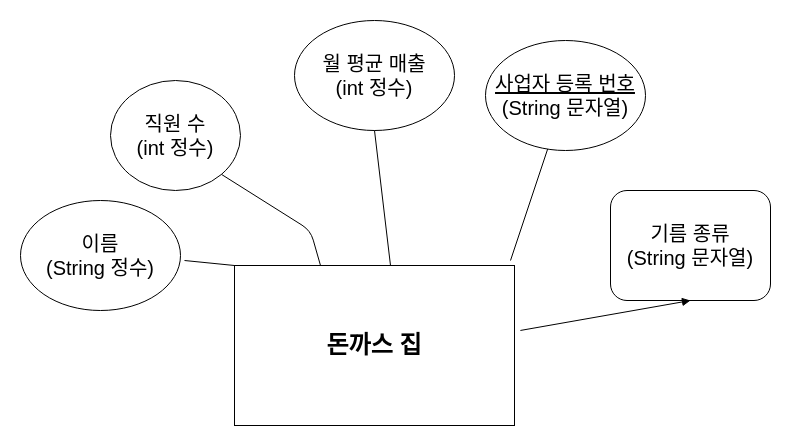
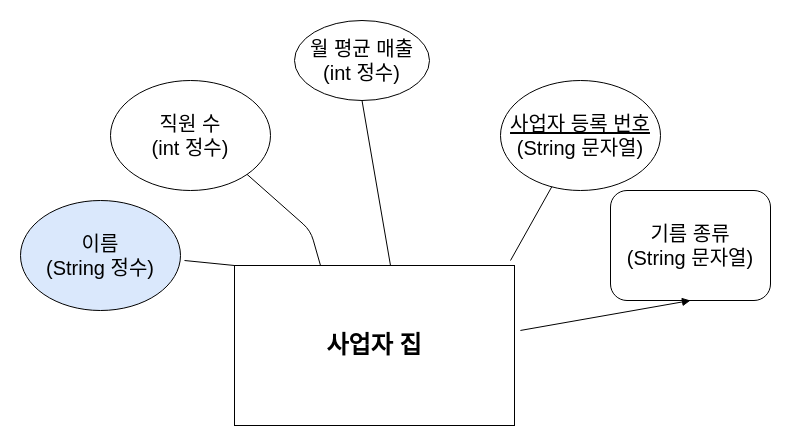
(375, 76) -> (362, 61)
(566, 96) -> (581, 136)
(176, 136) -> (191, 136)
(101, 256) -> (101, 256)
(375, 346) -> (375, 346)
